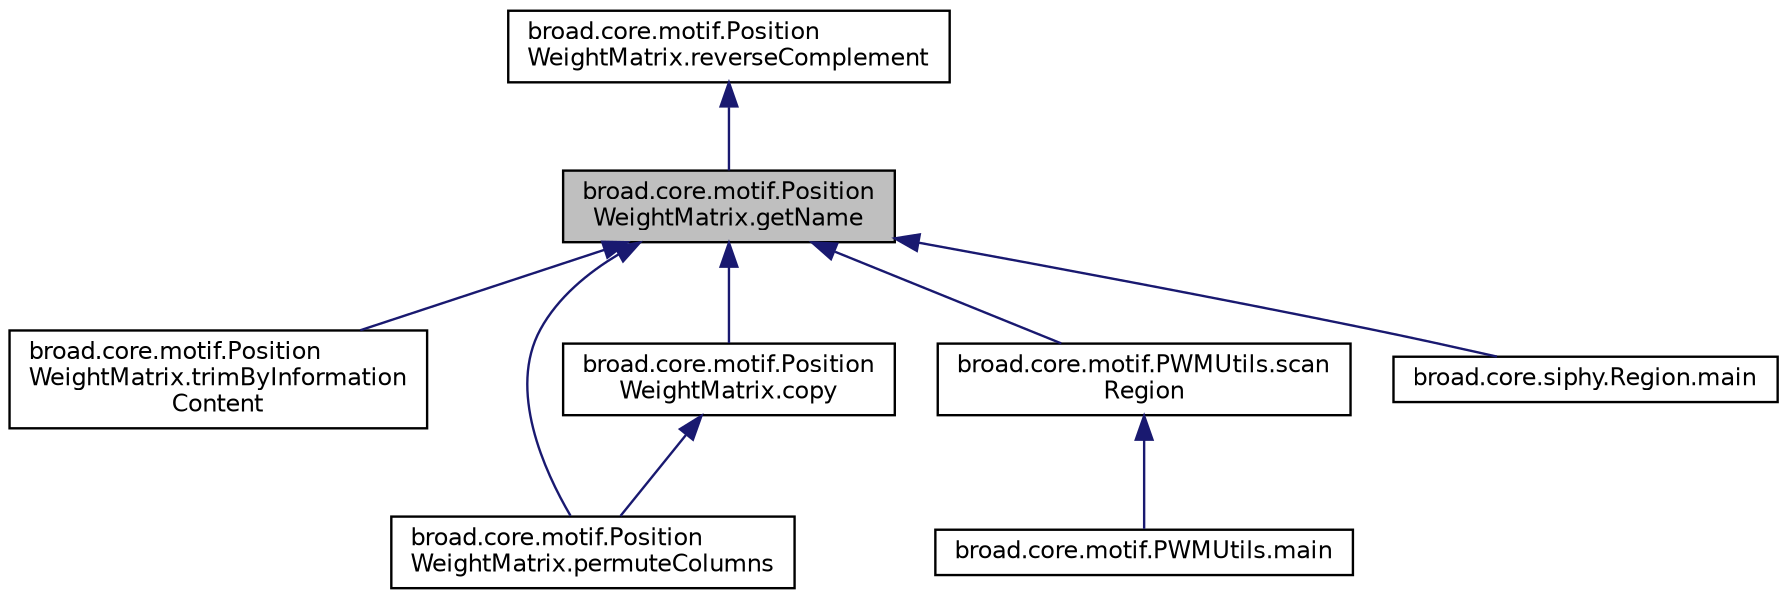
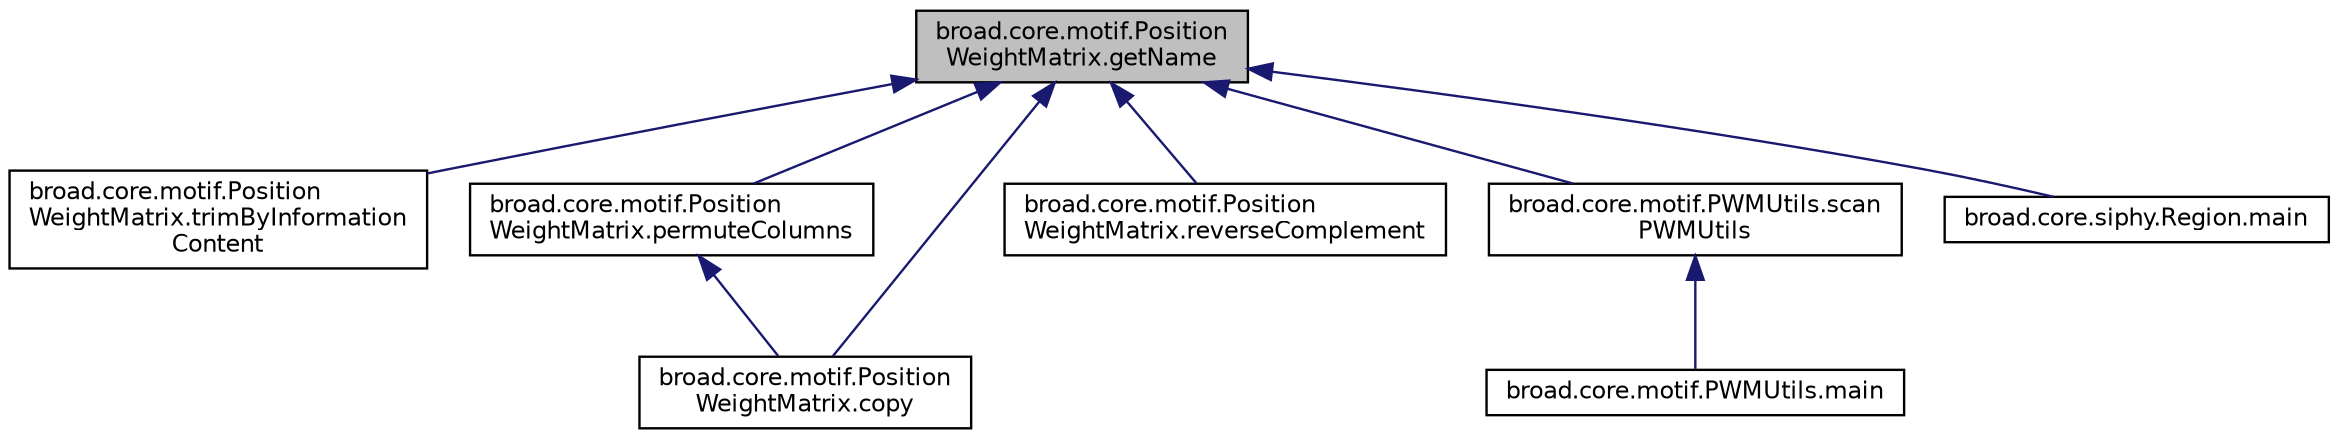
(729, 139) -> (1162, 142)
(1144, 379) -> (1695, 220)
(653, 475) -> (746, 316)
